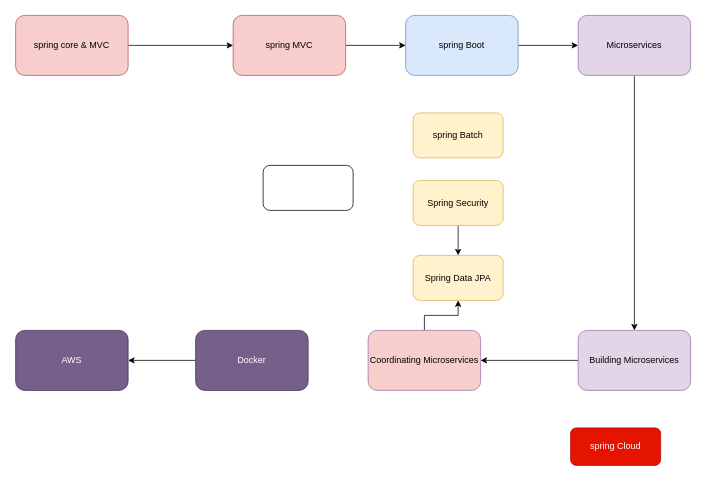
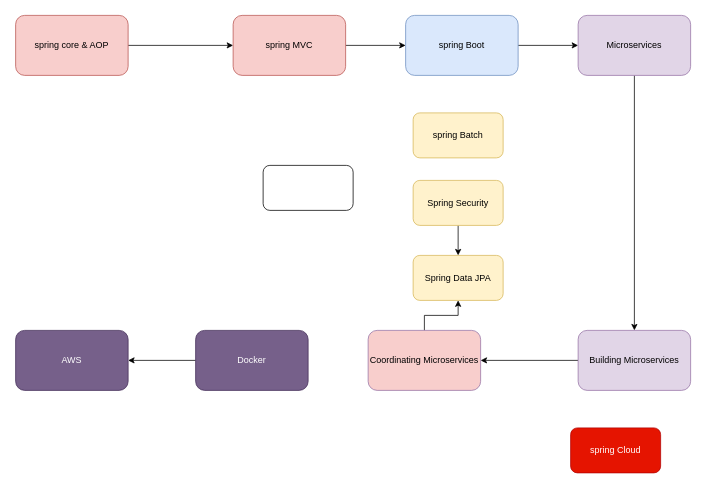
(72, 45) -> (72, 45)
(615, 447) -> (615, 450)
